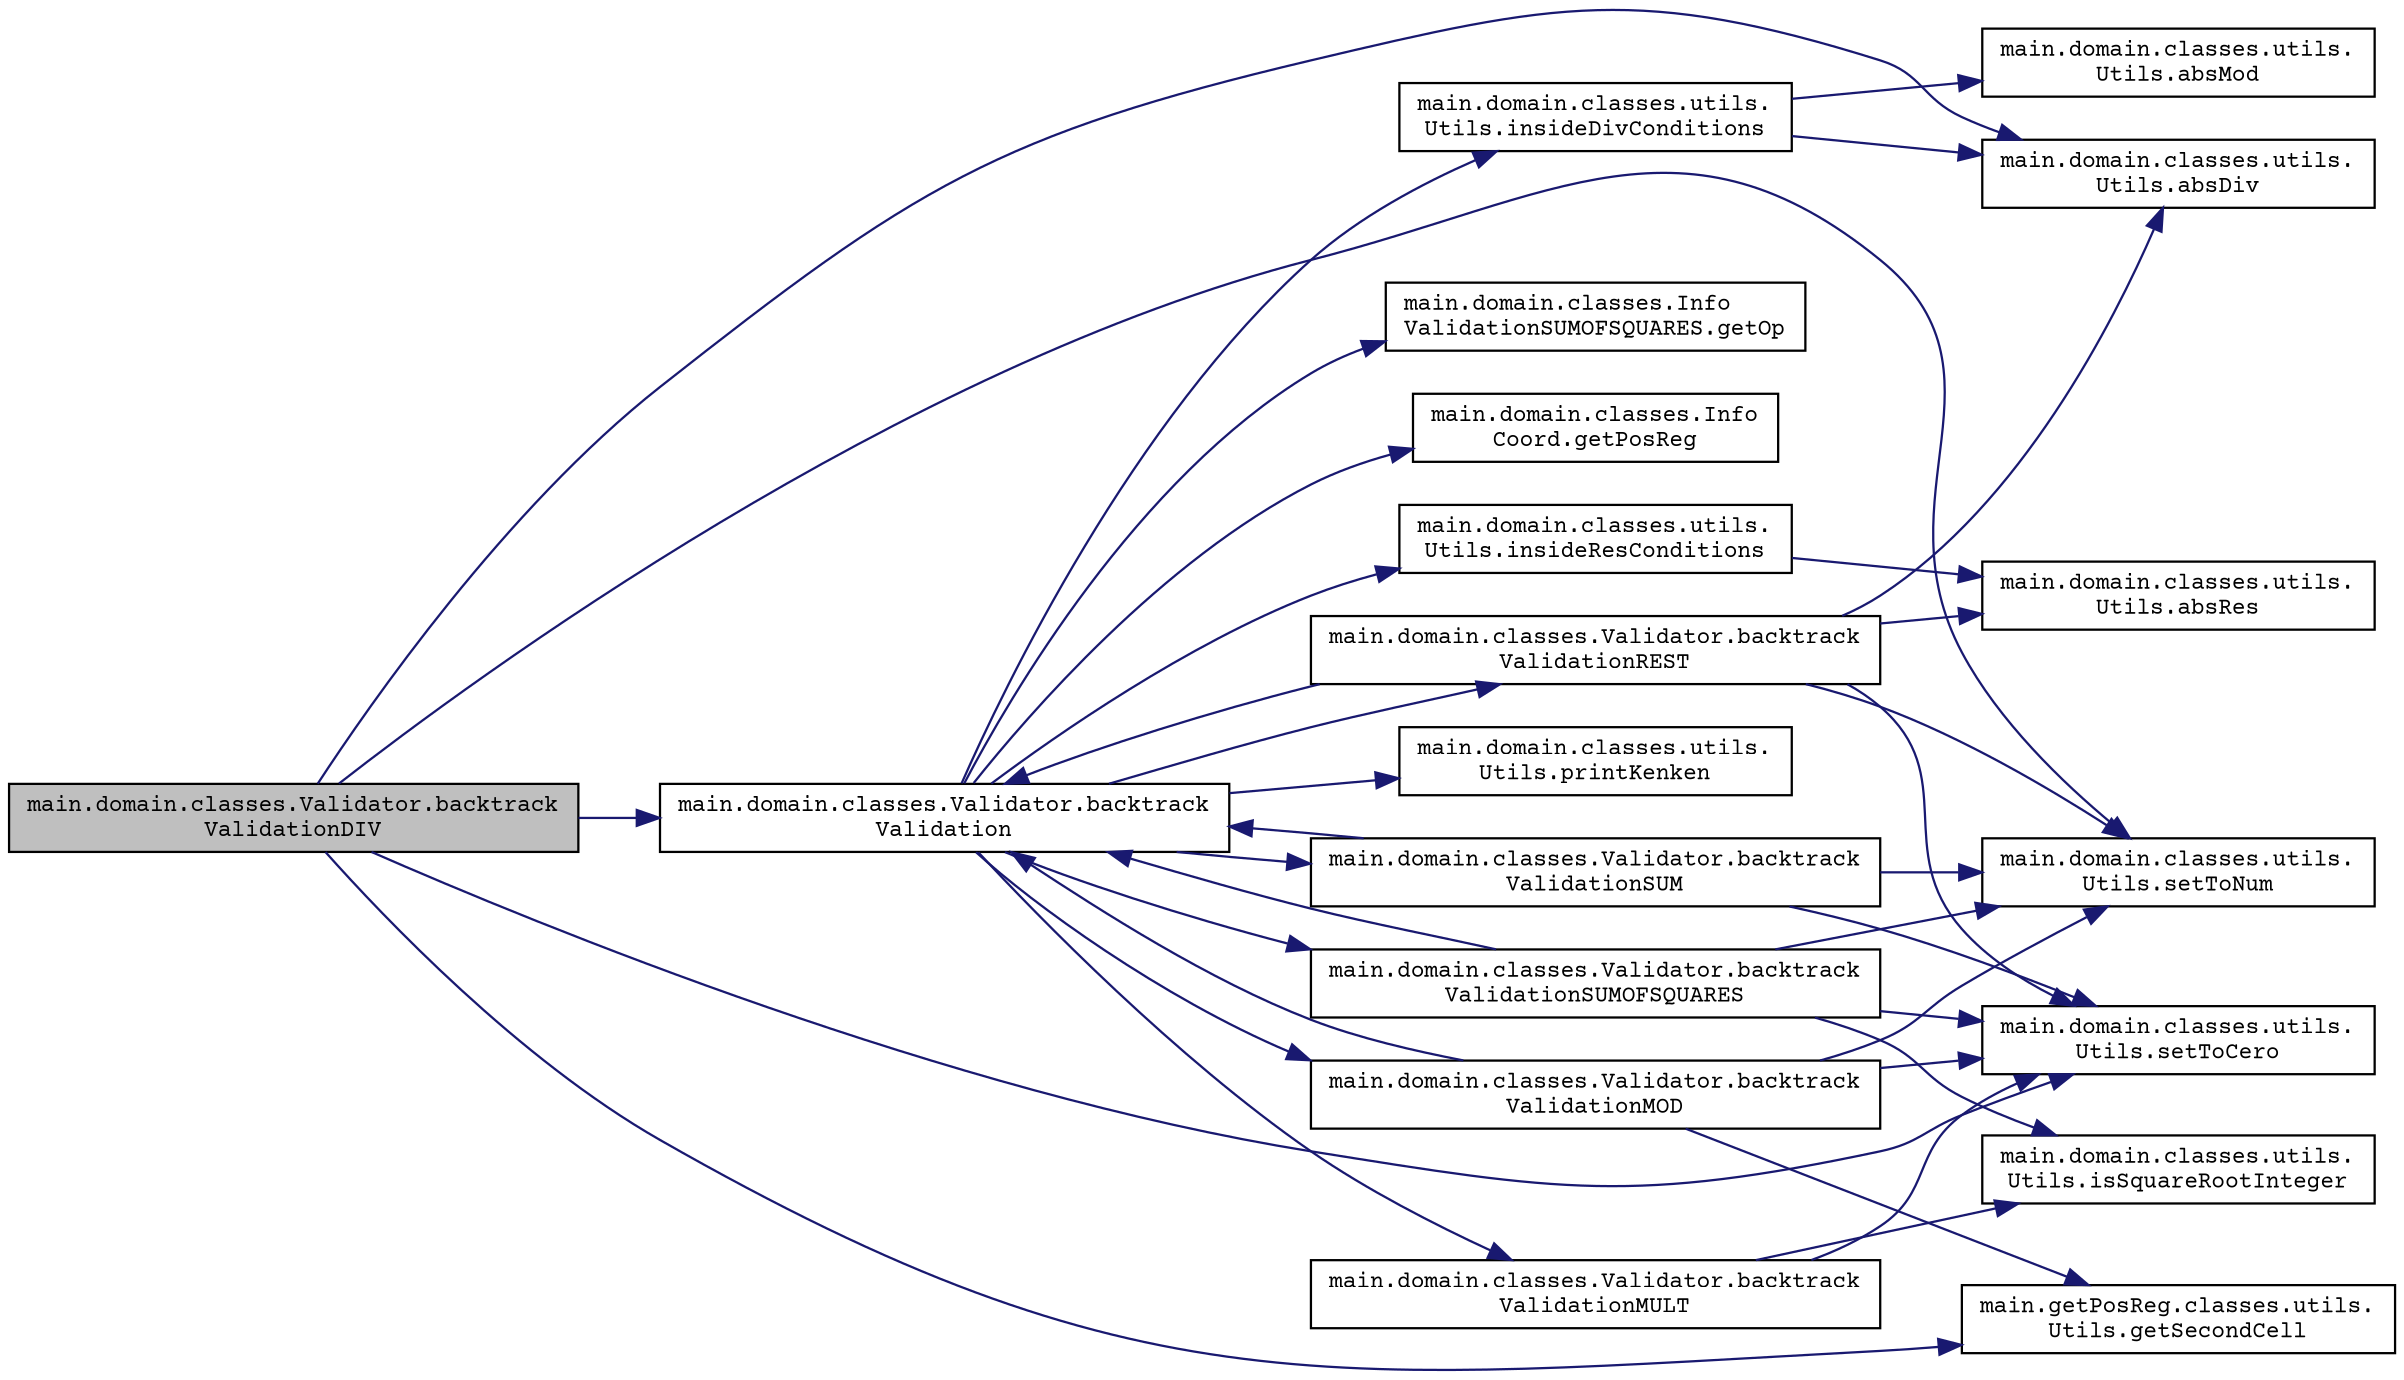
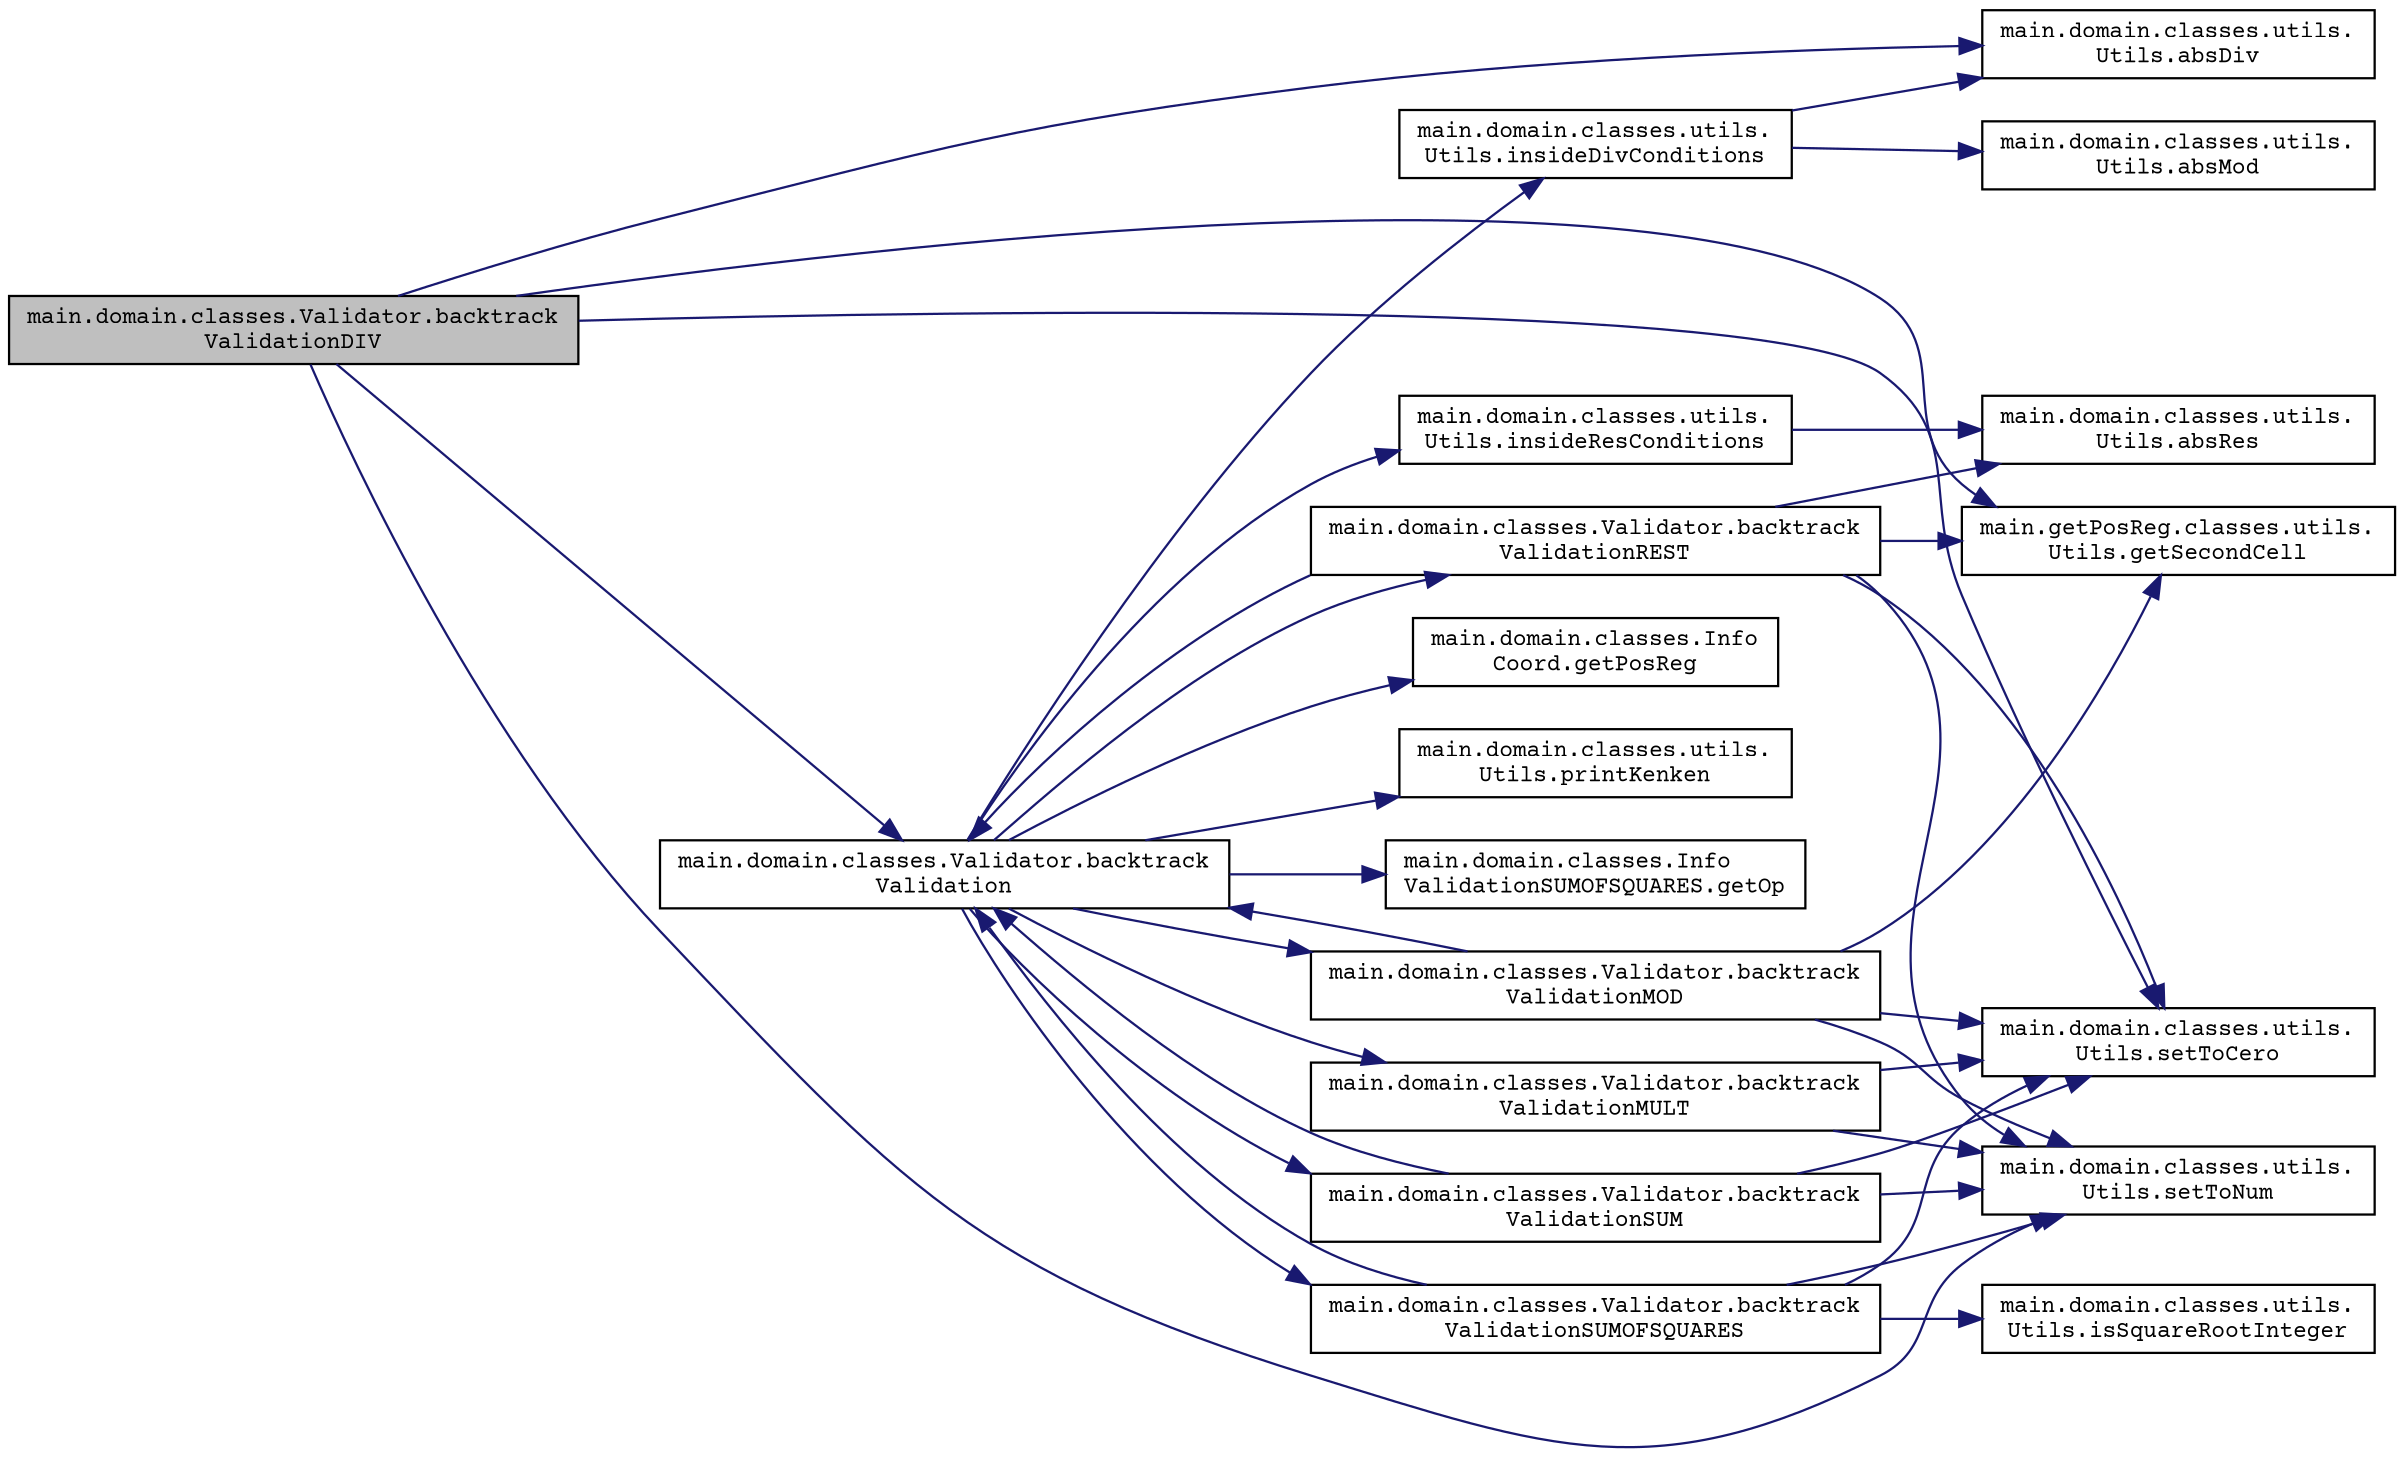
(2029, 449) -> (1909, 541)
(1900, 1229) -> (1884, 1138)
